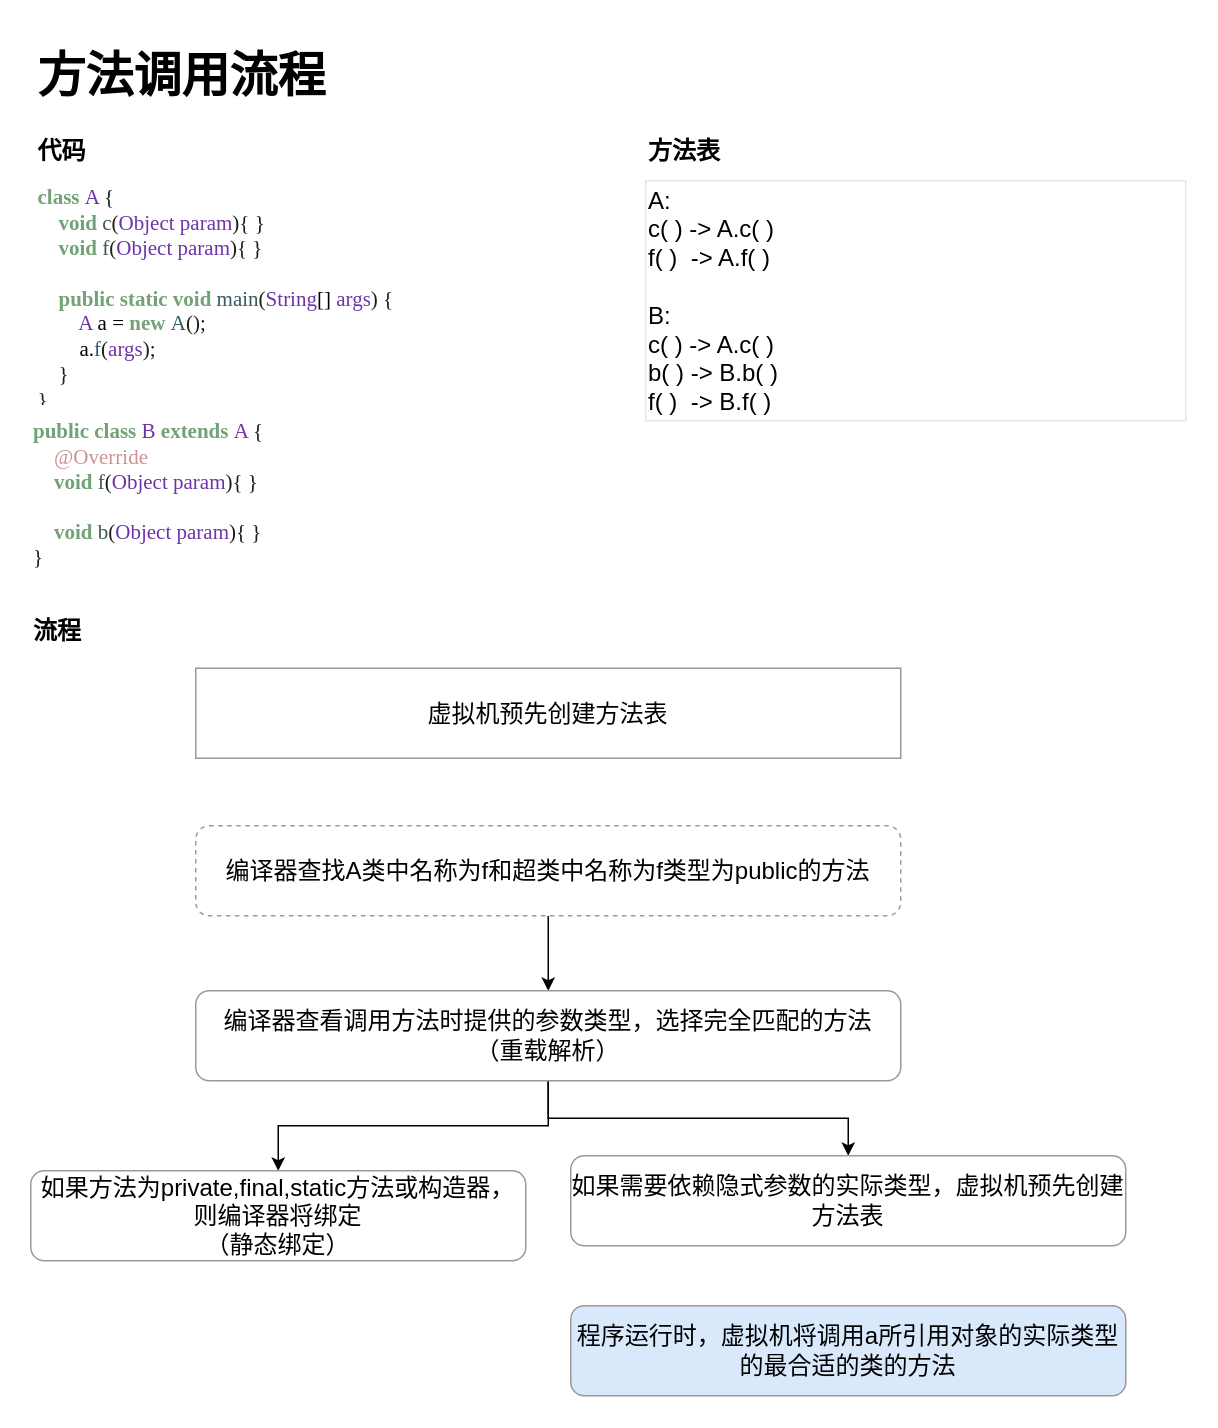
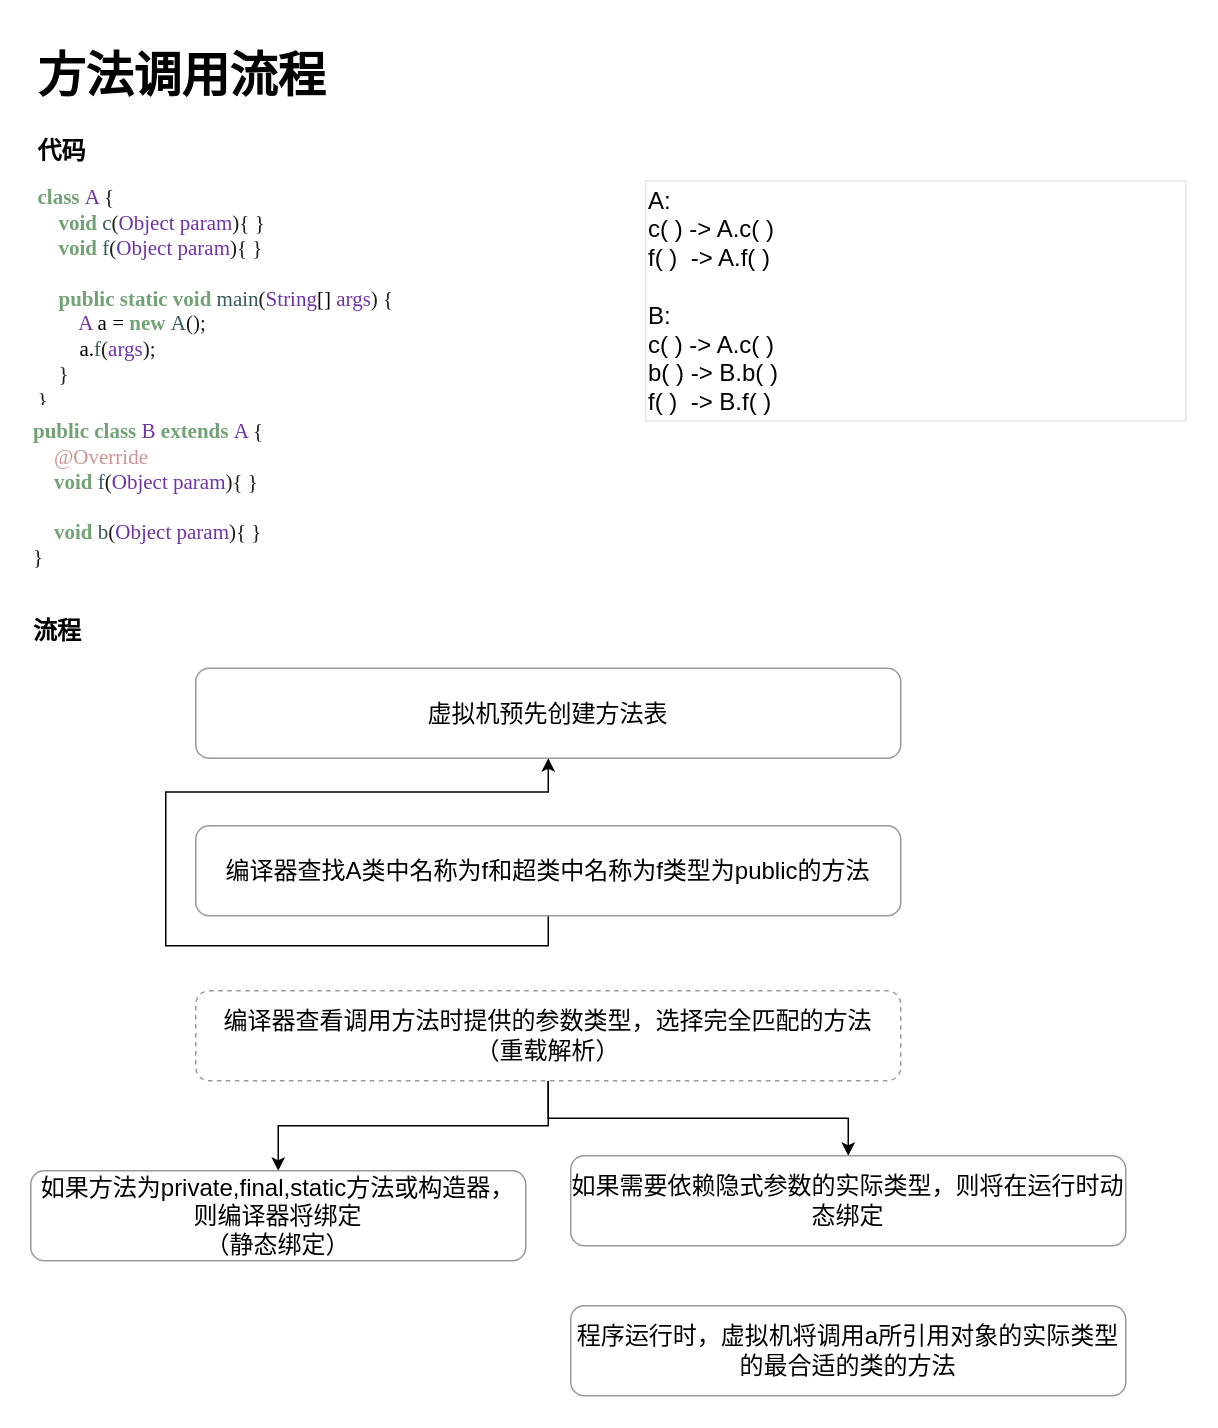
(683, 151) -> none
(548, 713) -> (548, 713)
(548, 871) -> (548, 871)
(548, 962) -> (166, 858)
(548, 1036) -> (548, 1036)
(848, 1201) -> (848, 1201)
(848, 1351) -> (848, 1351)
